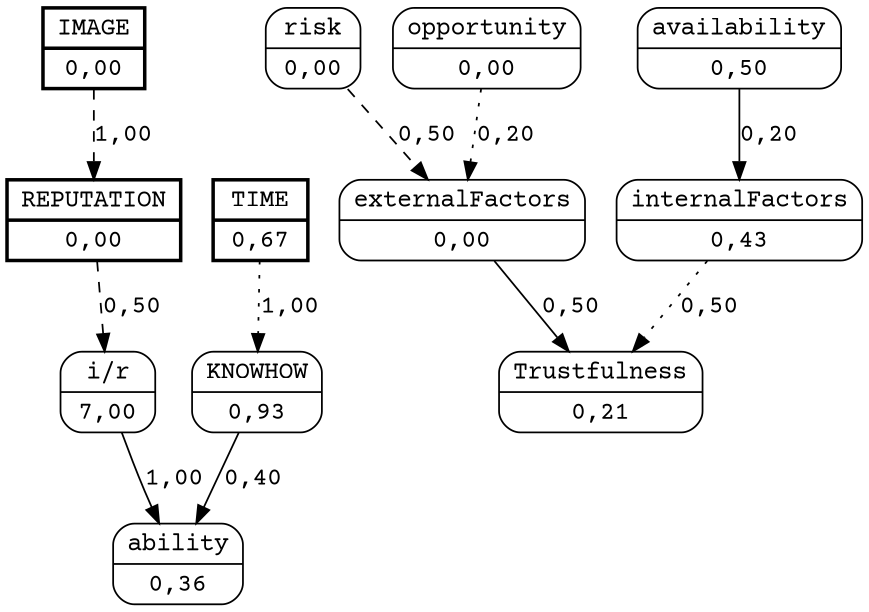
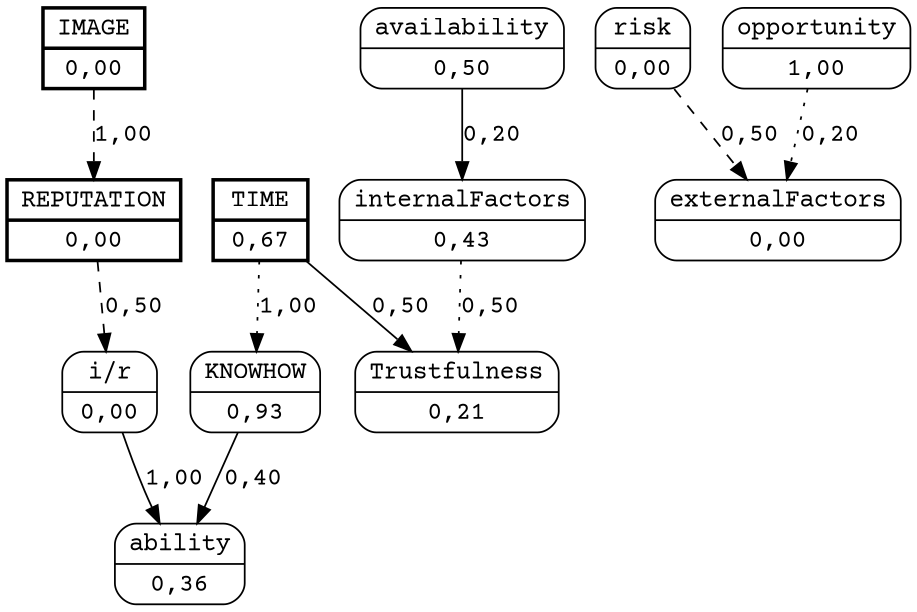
(487, 68) -> (817, 68)
(526, 299) -> (352, 300)
(108, 411) -> (110, 411)
